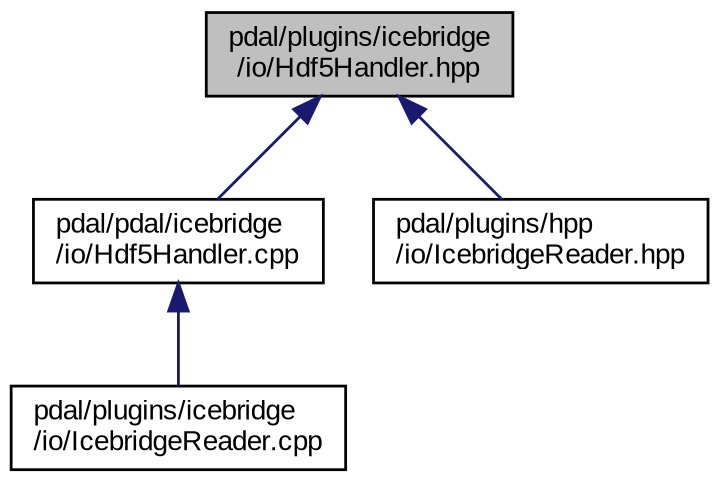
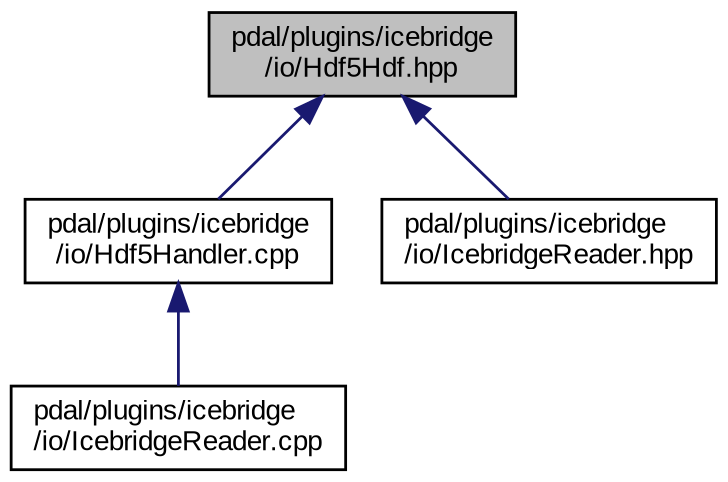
(360, 54) -> (362, 54)
(178, 241) -> (178, 241)
(541, 241) -> (549, 241)
